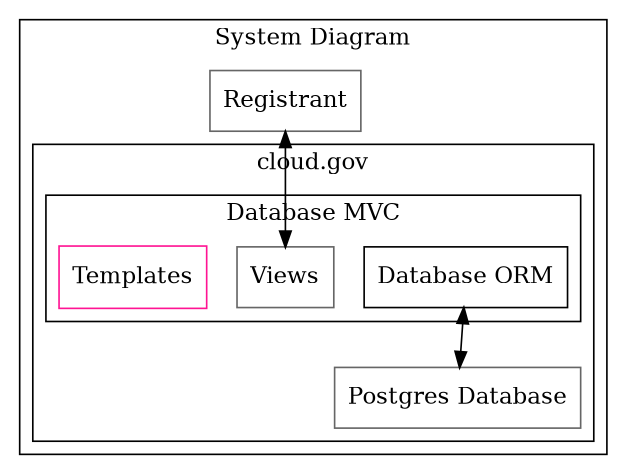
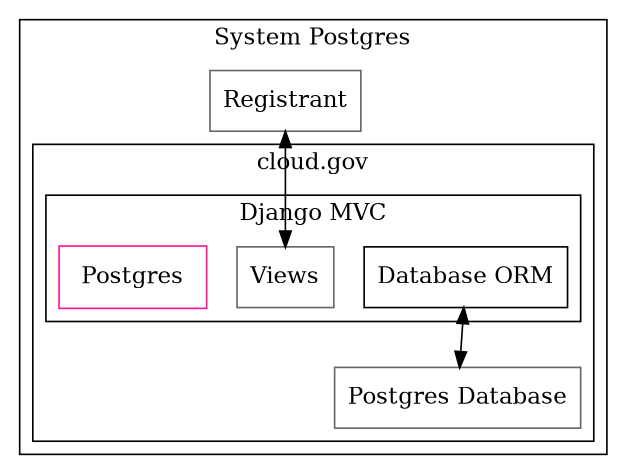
(313, 39) -> (313, 39)
(313, 214) -> (313, 214)
(133, 277) -> (133, 277)
